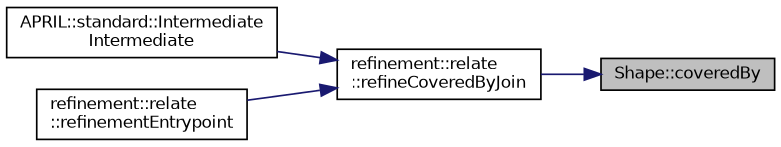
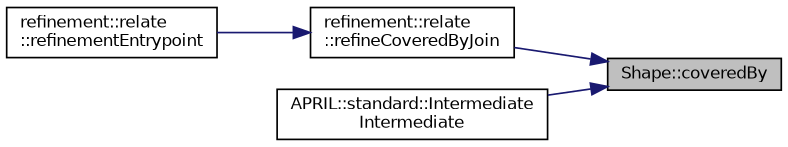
(299, 55) -> (569, 92)
